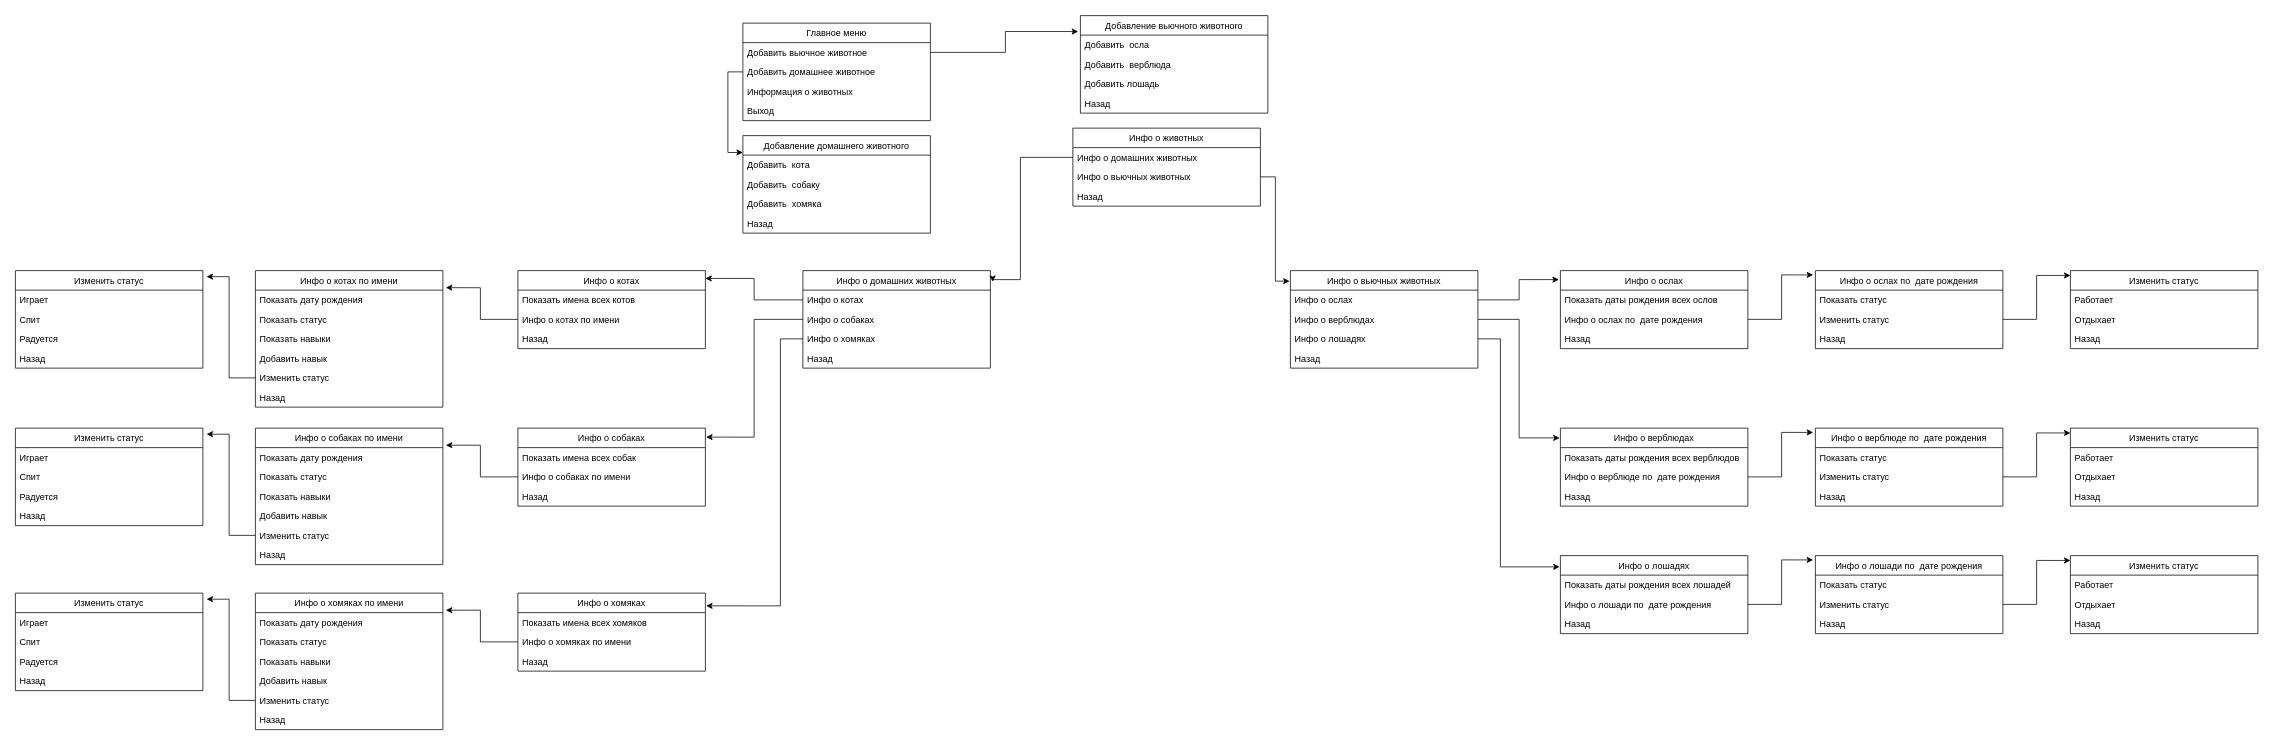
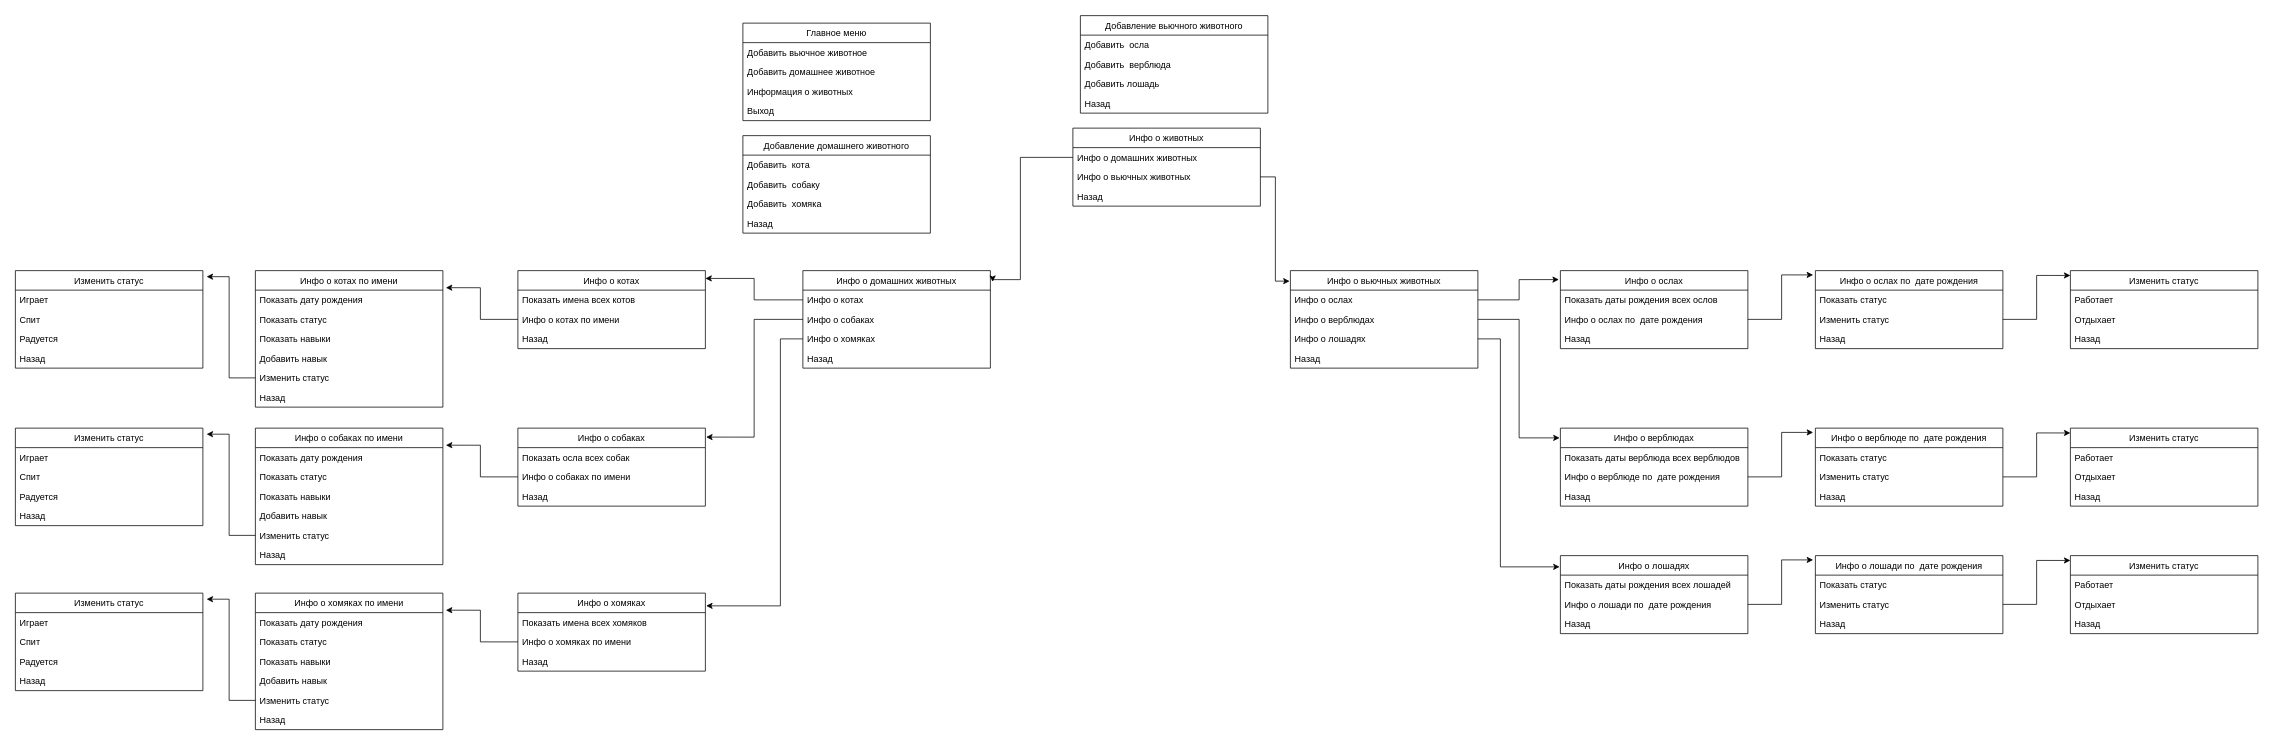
(1005, 46) -> none
(732, 152) -> none
(581, 458) -> (579, 458)
(1653, 458) -> (1653, 458)
